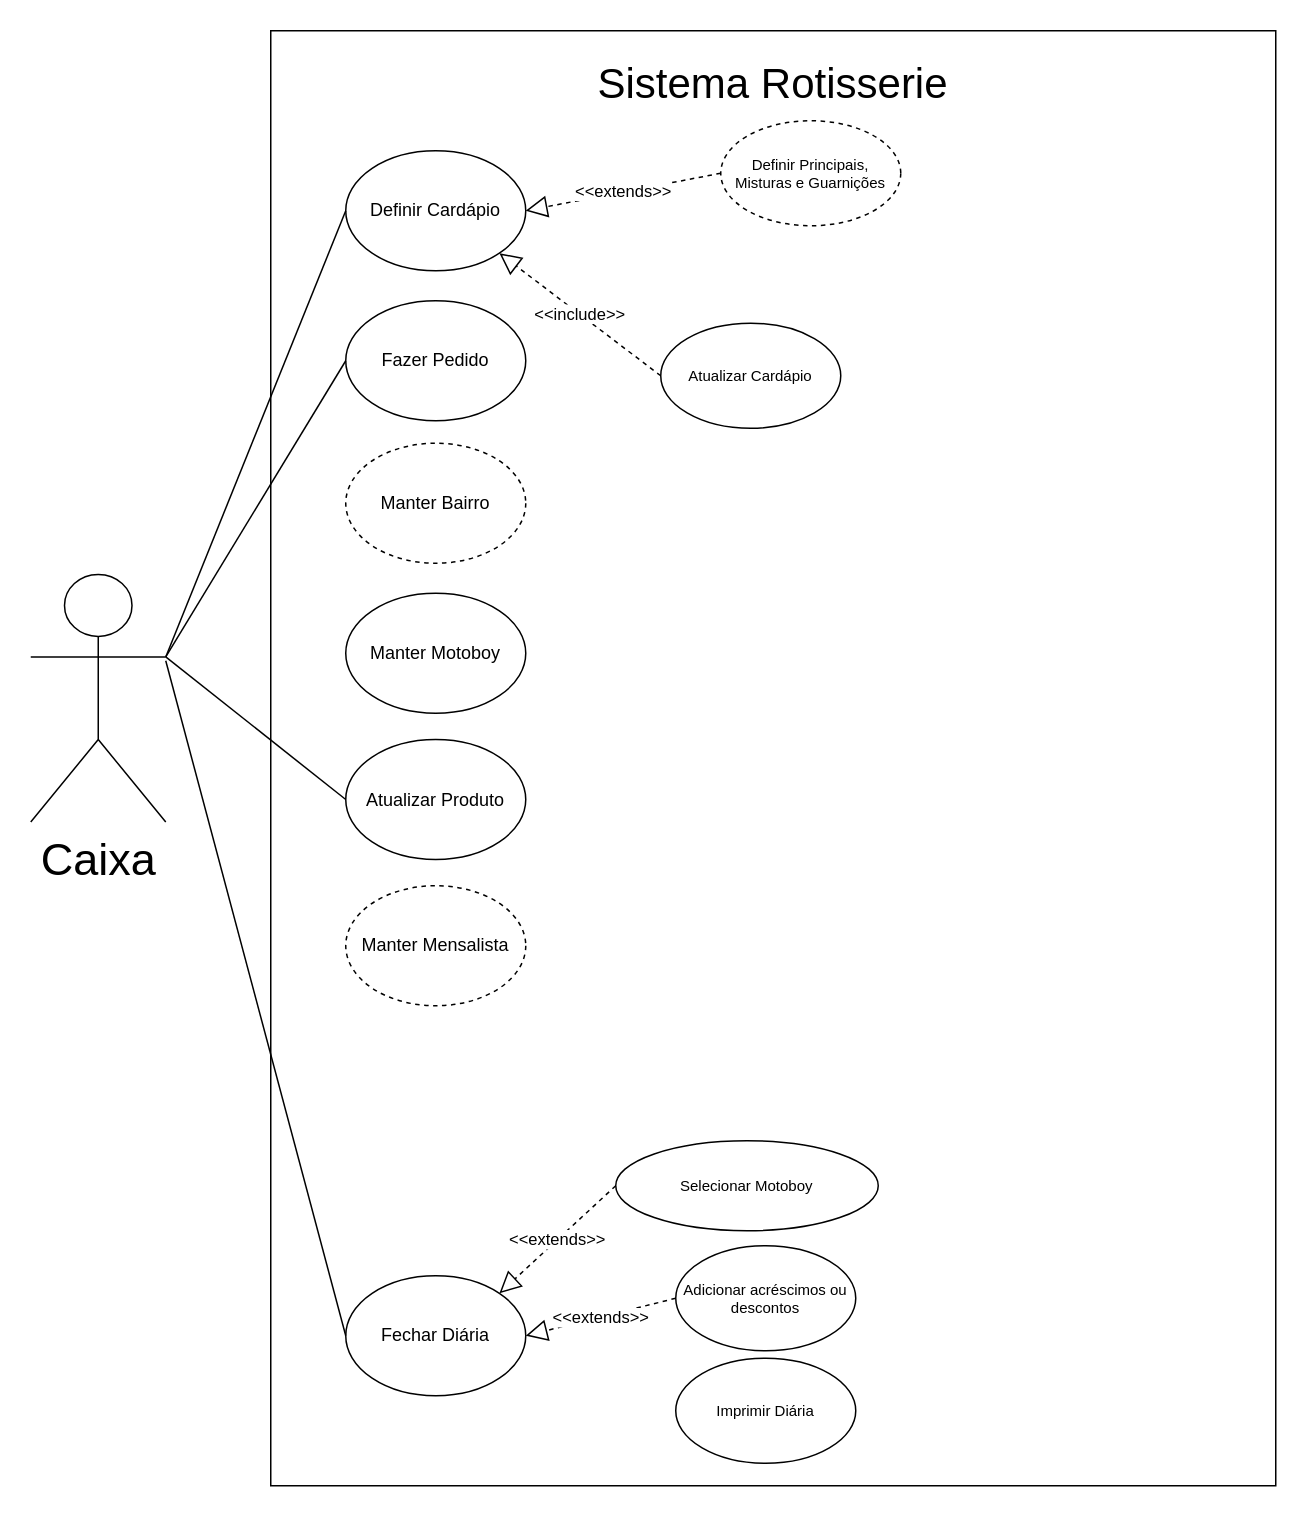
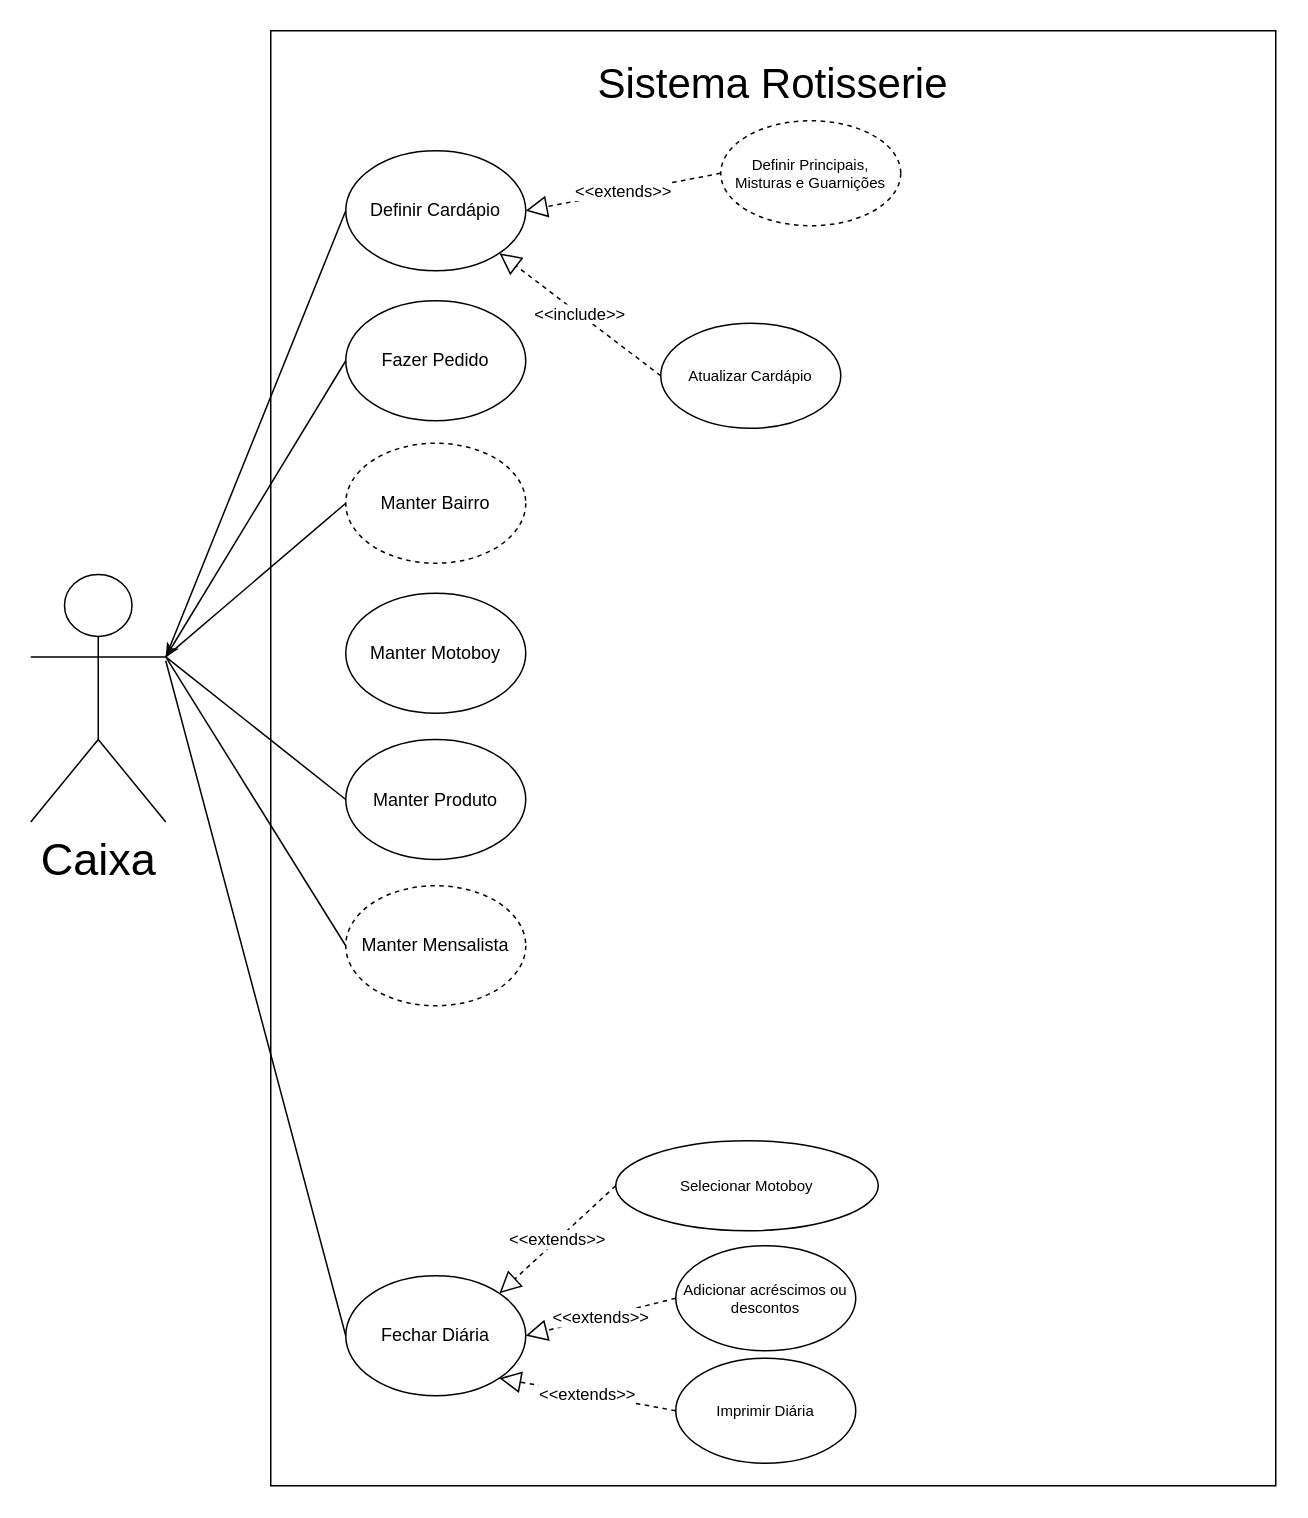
none -> (258, 578)
(174, 644) -> (173, 645)
(436, 800) -> (436, 800)
none -> (257, 804)
none -> (587, 1394)
